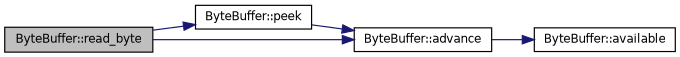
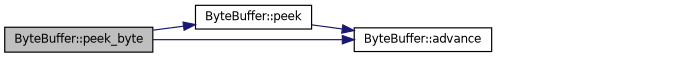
(79, 40) -> (79, 40)
(605, 40) -> none
